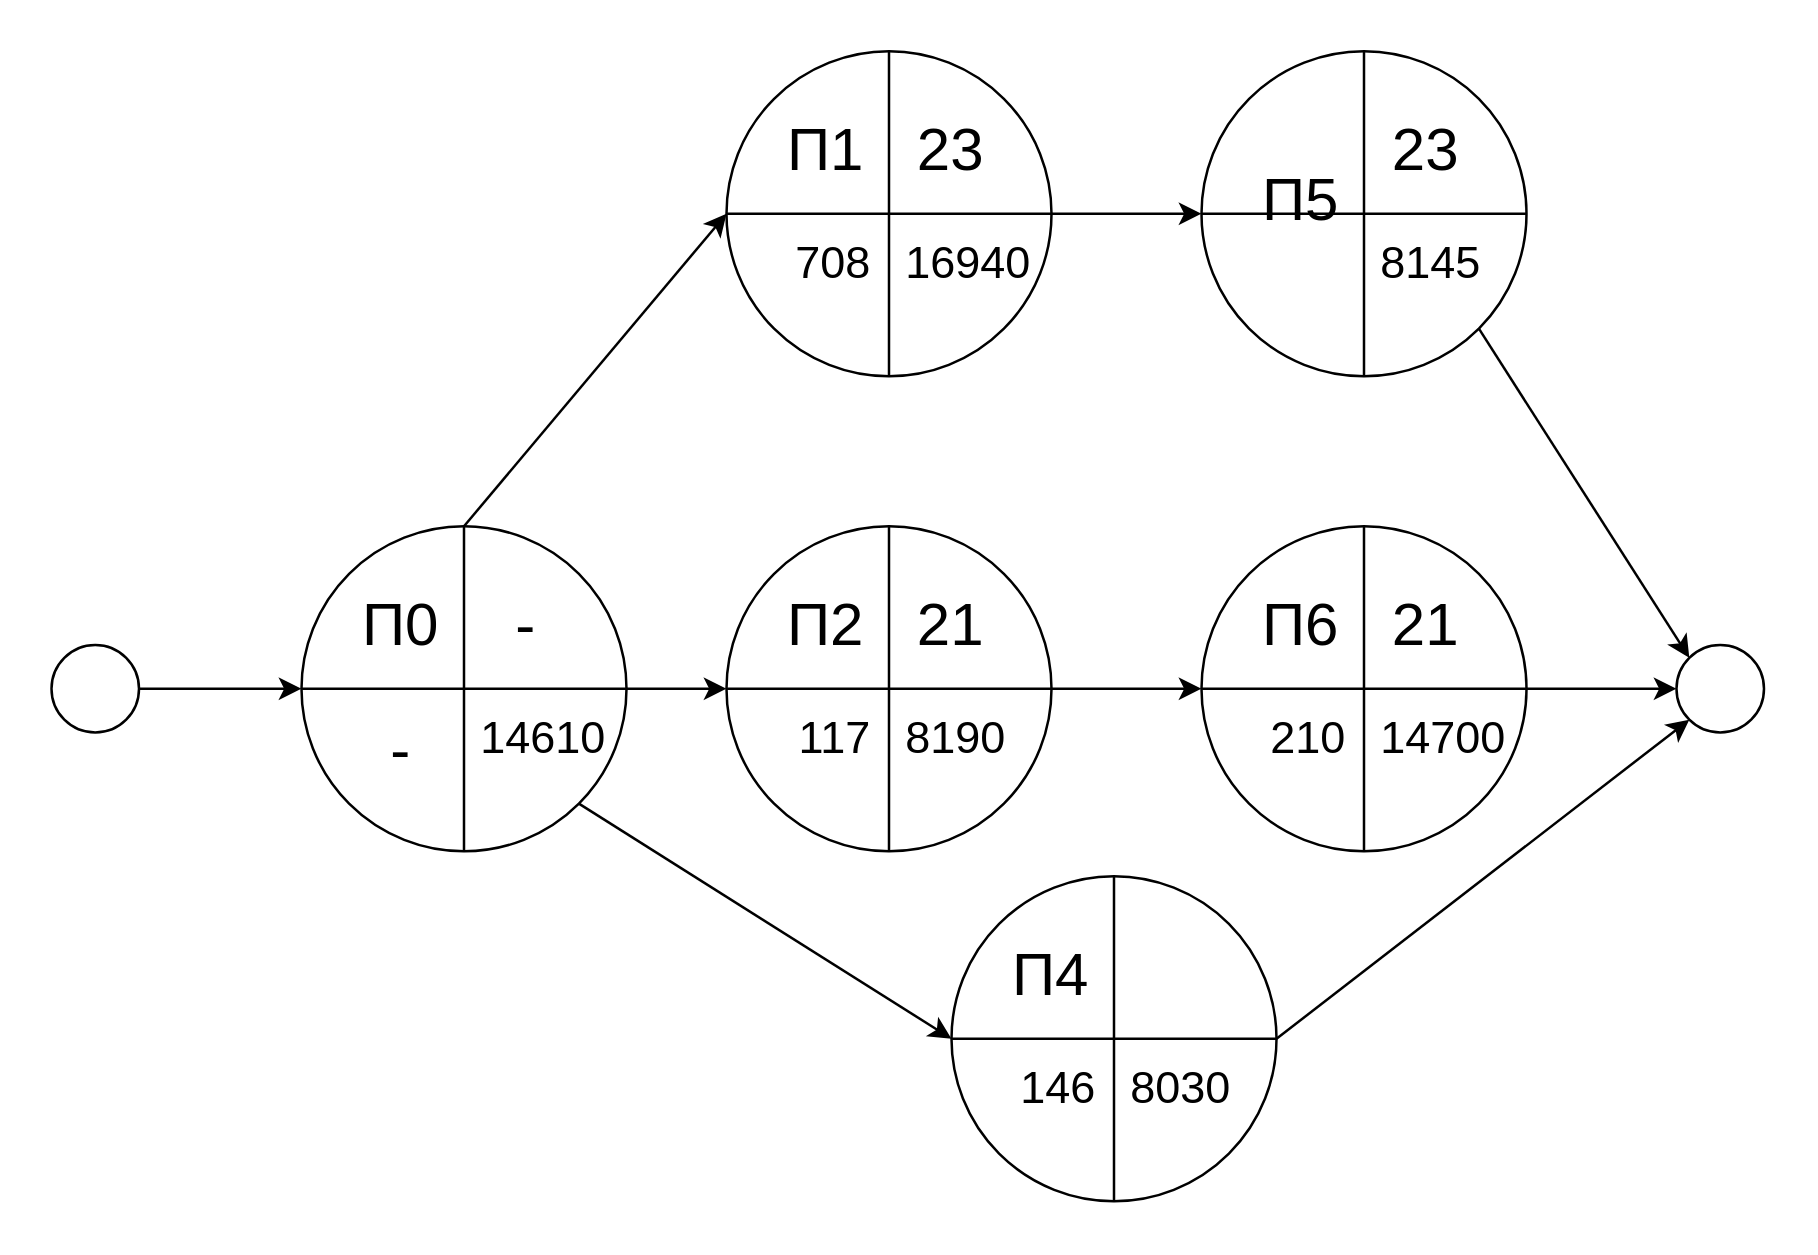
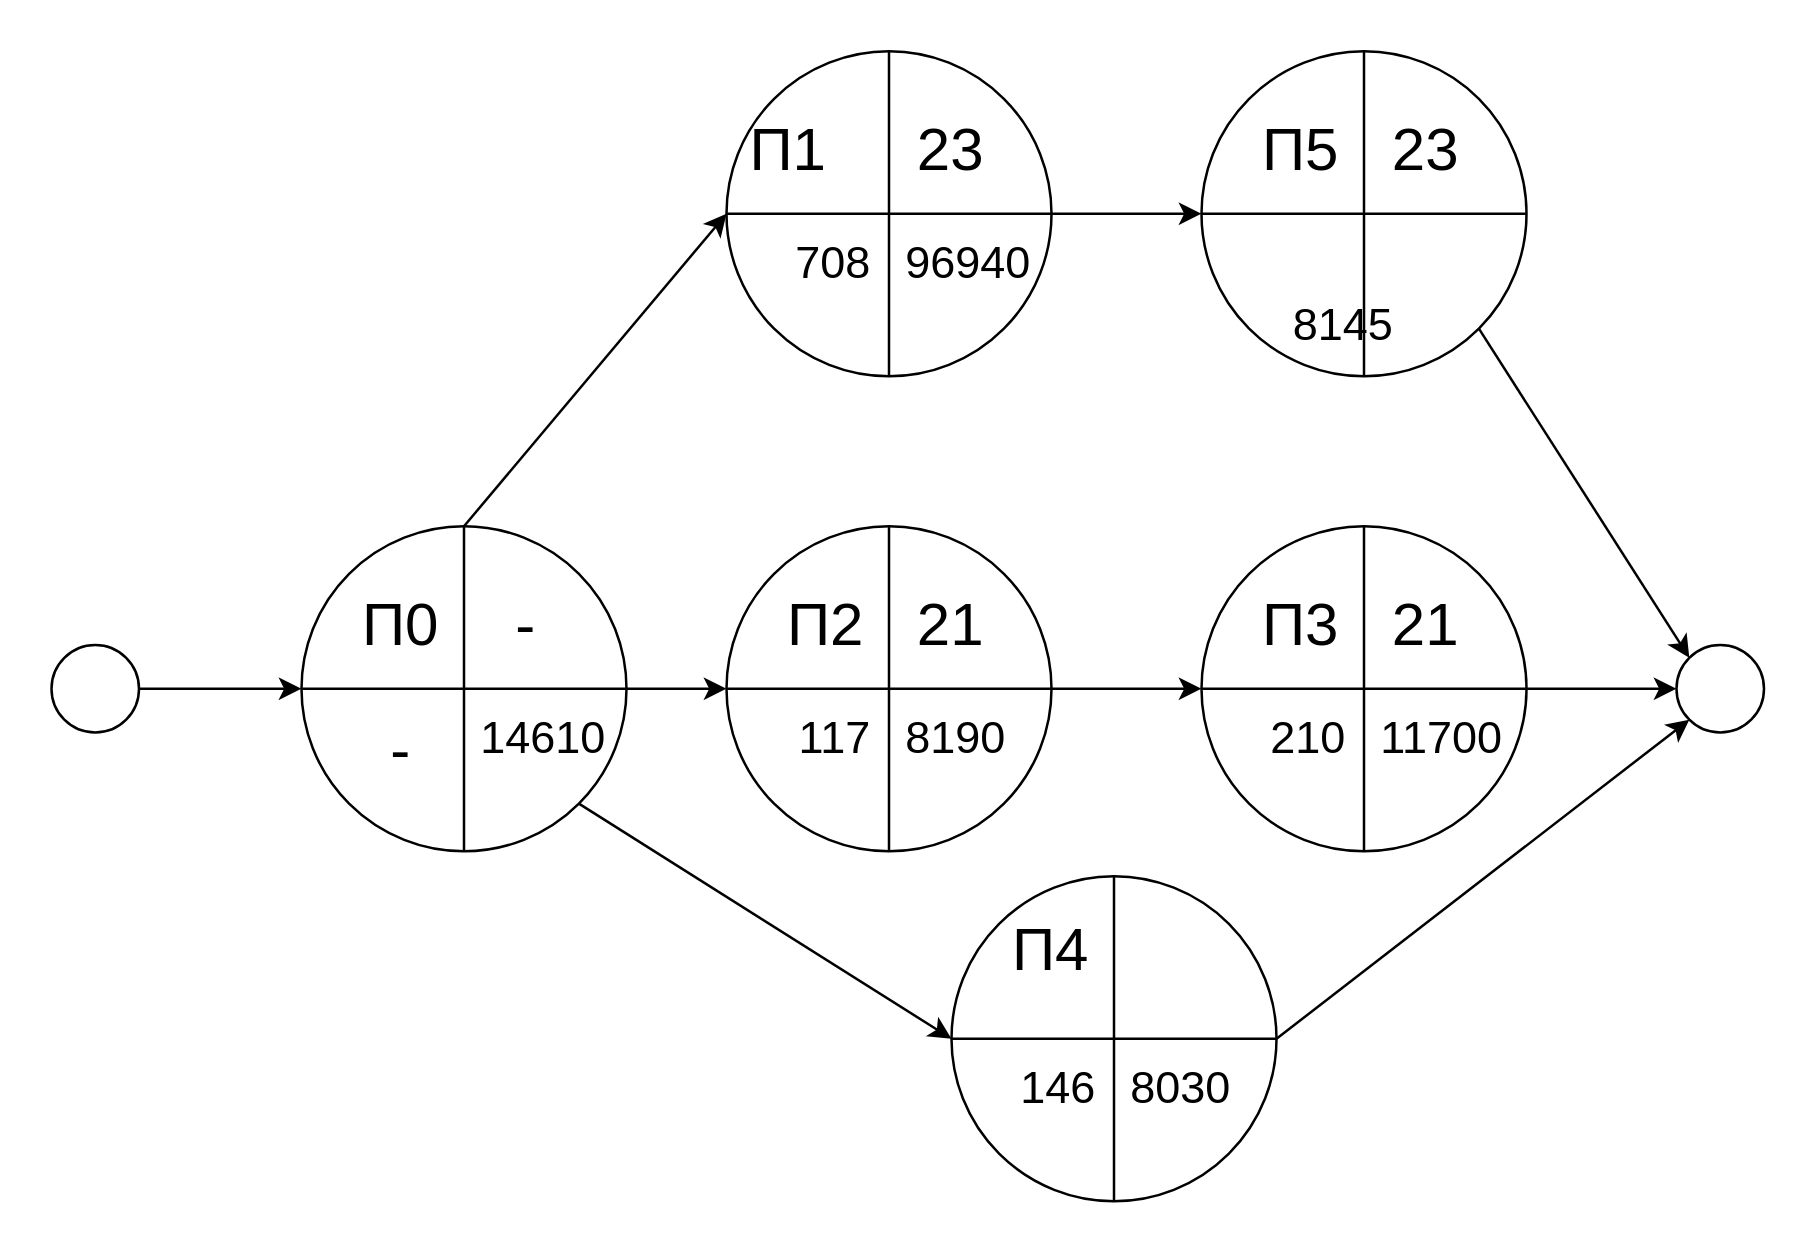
(826, 151) -> (789, 151)
(1301, 201) -> (1301, 151)
(948, 264) -> (948, 264)
(1451, 264) -> (1364, 326)
(1301, 626) -> (1301, 626)
(1423, 739) -> (1423, 739)
(1051, 976) -> (1051, 951)
